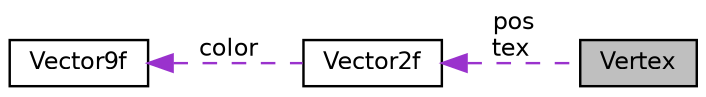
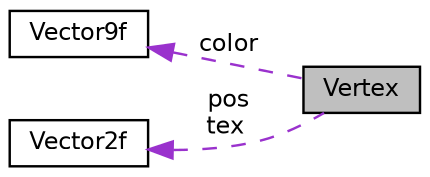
(238, 63) -> (238, 65)
